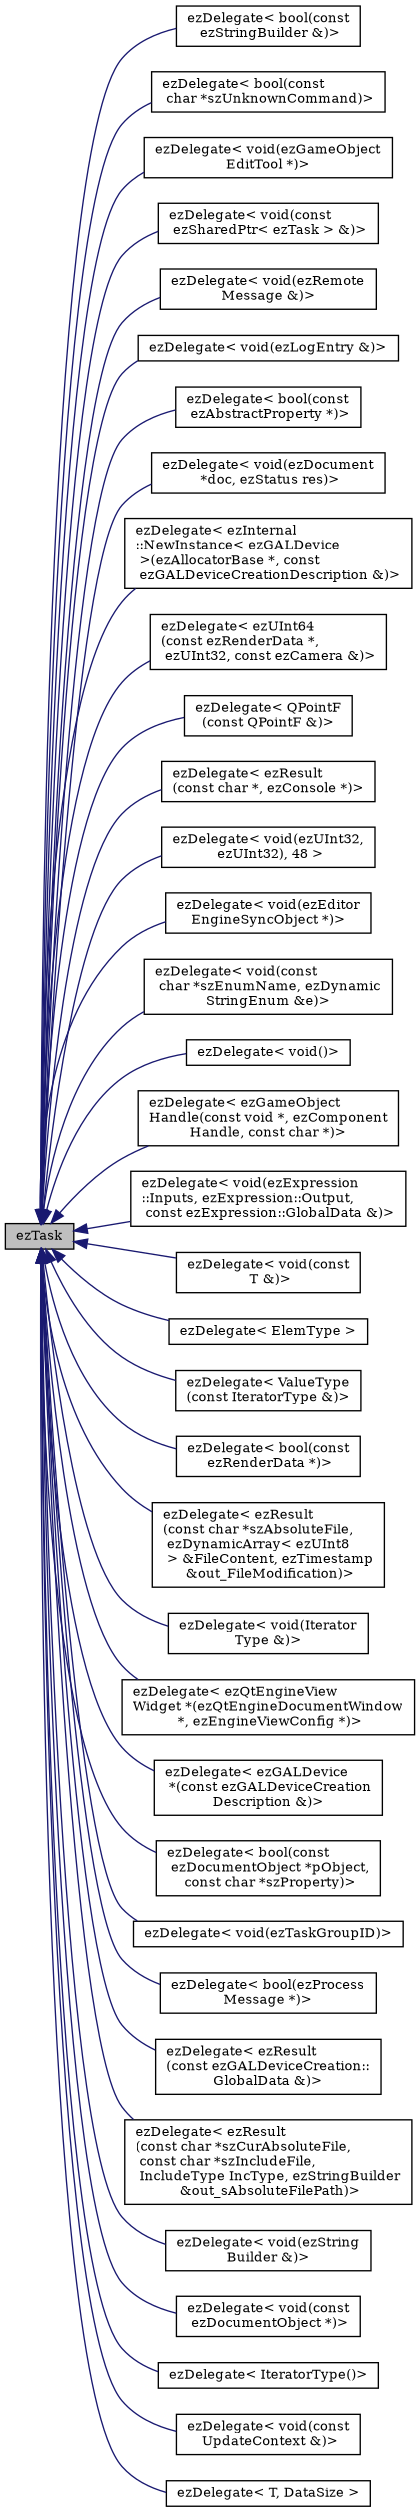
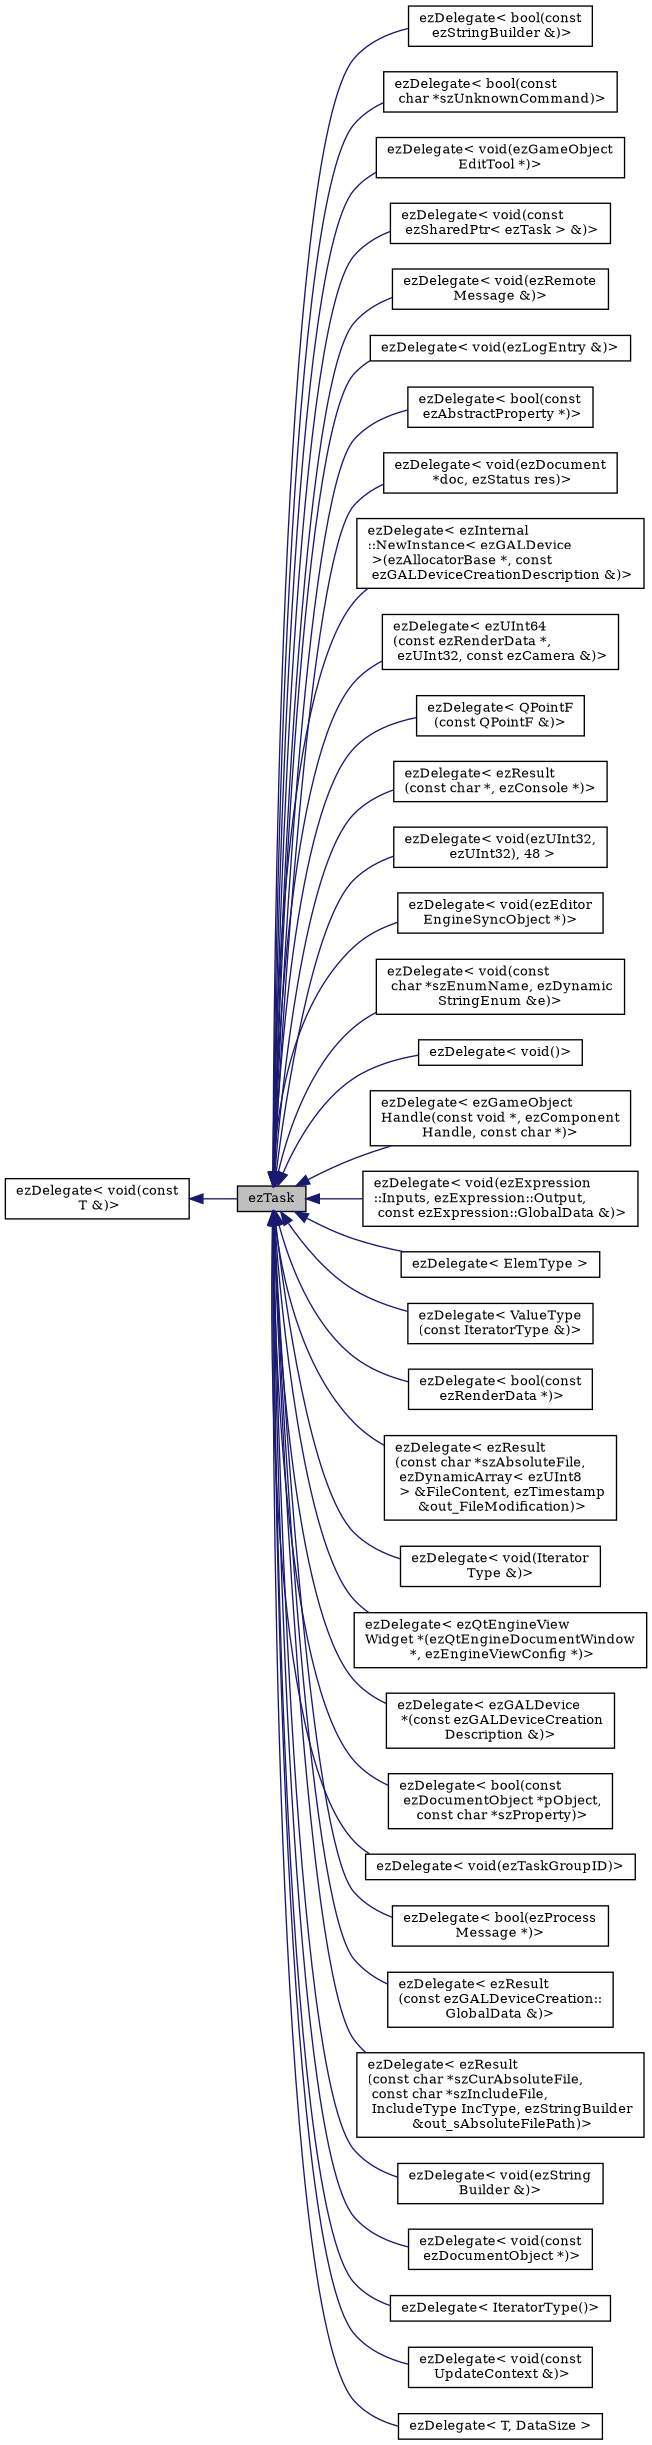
(132, 1251) -> (220, 1199)
